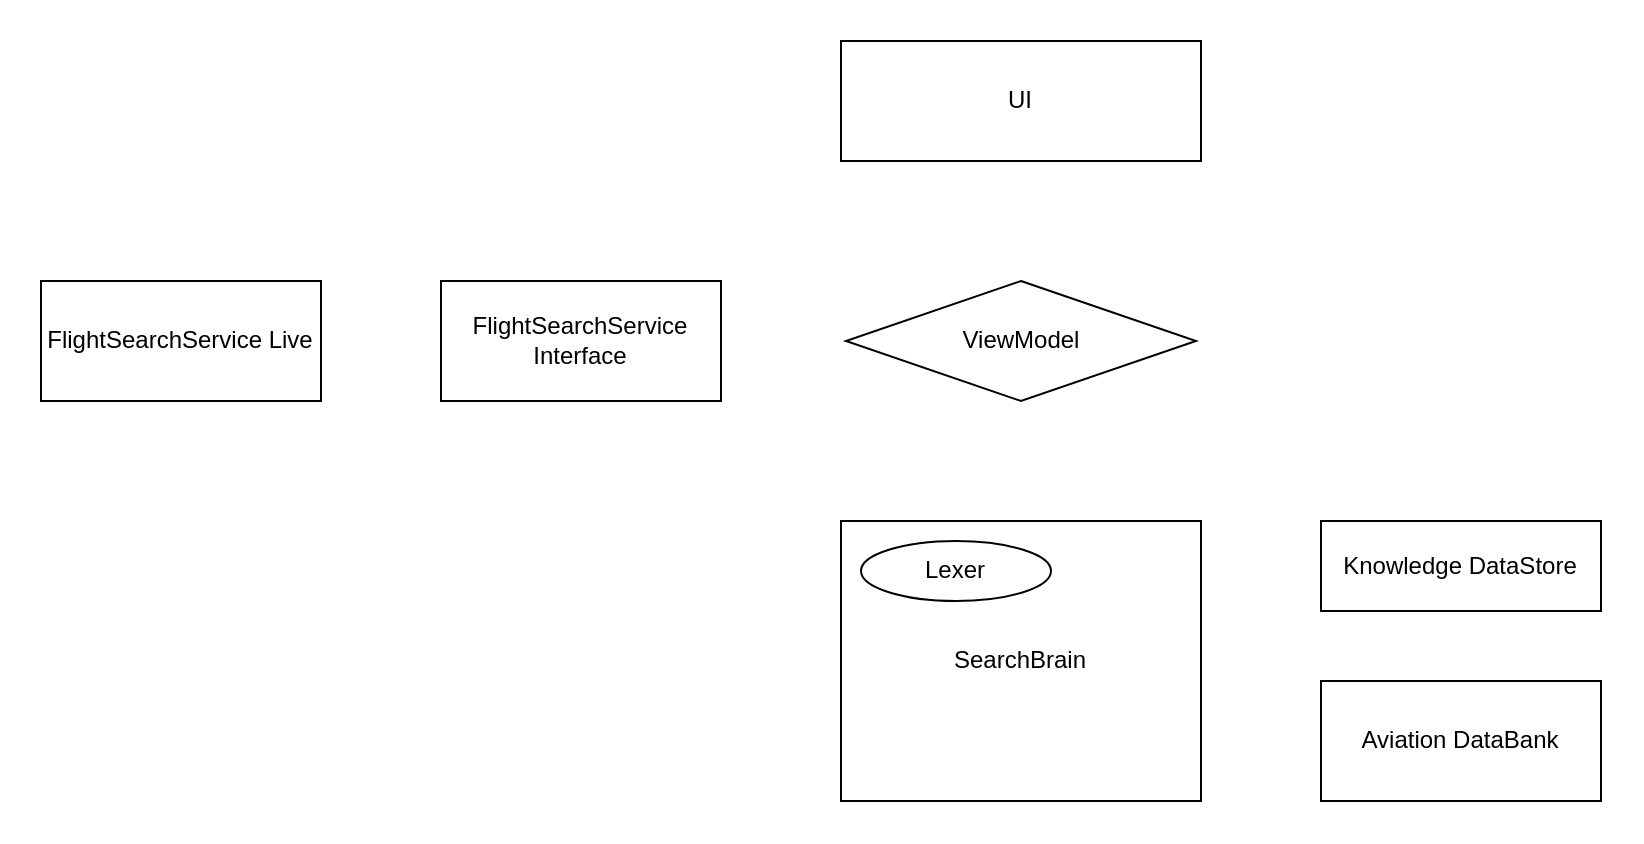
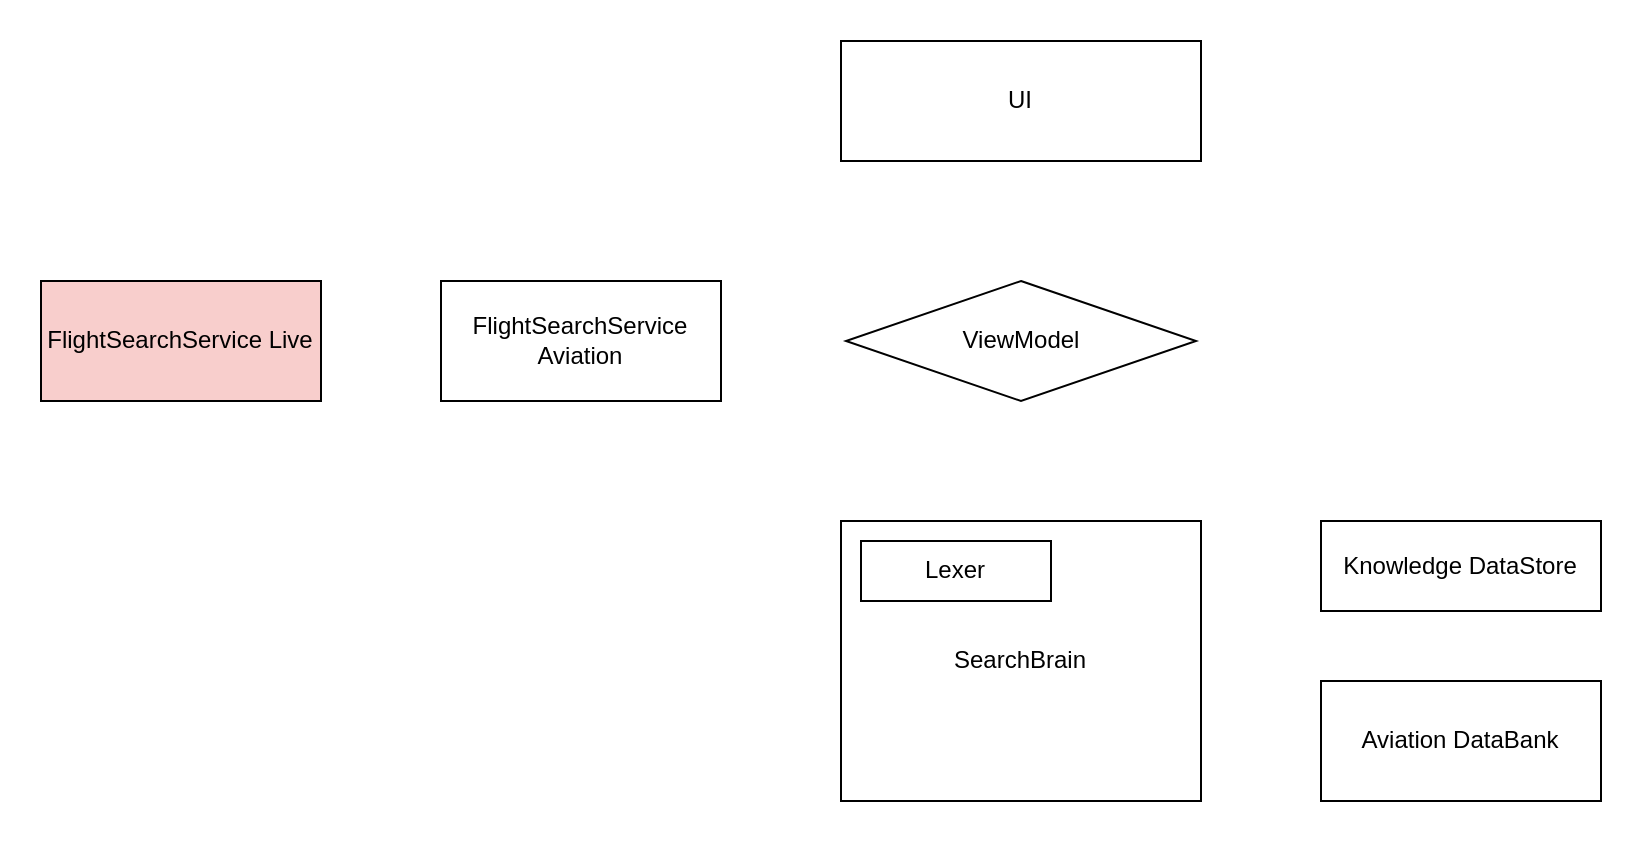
(181, 341) -> (181, 341)
(581, 341) -> (581, 341)
(956, 571) -> (956, 571)
